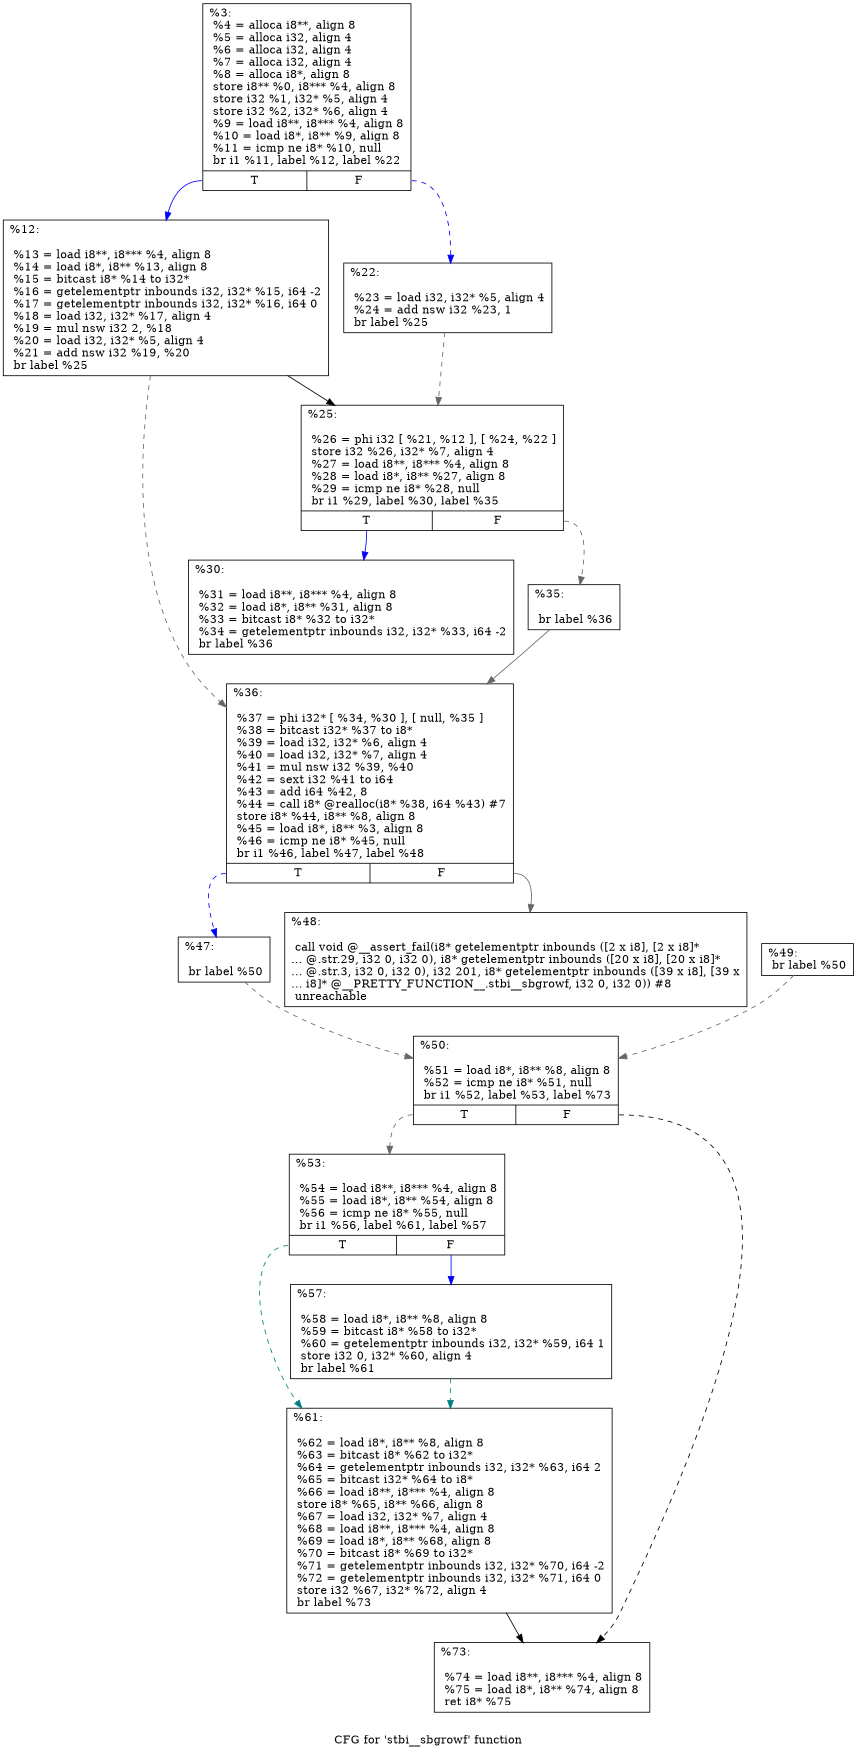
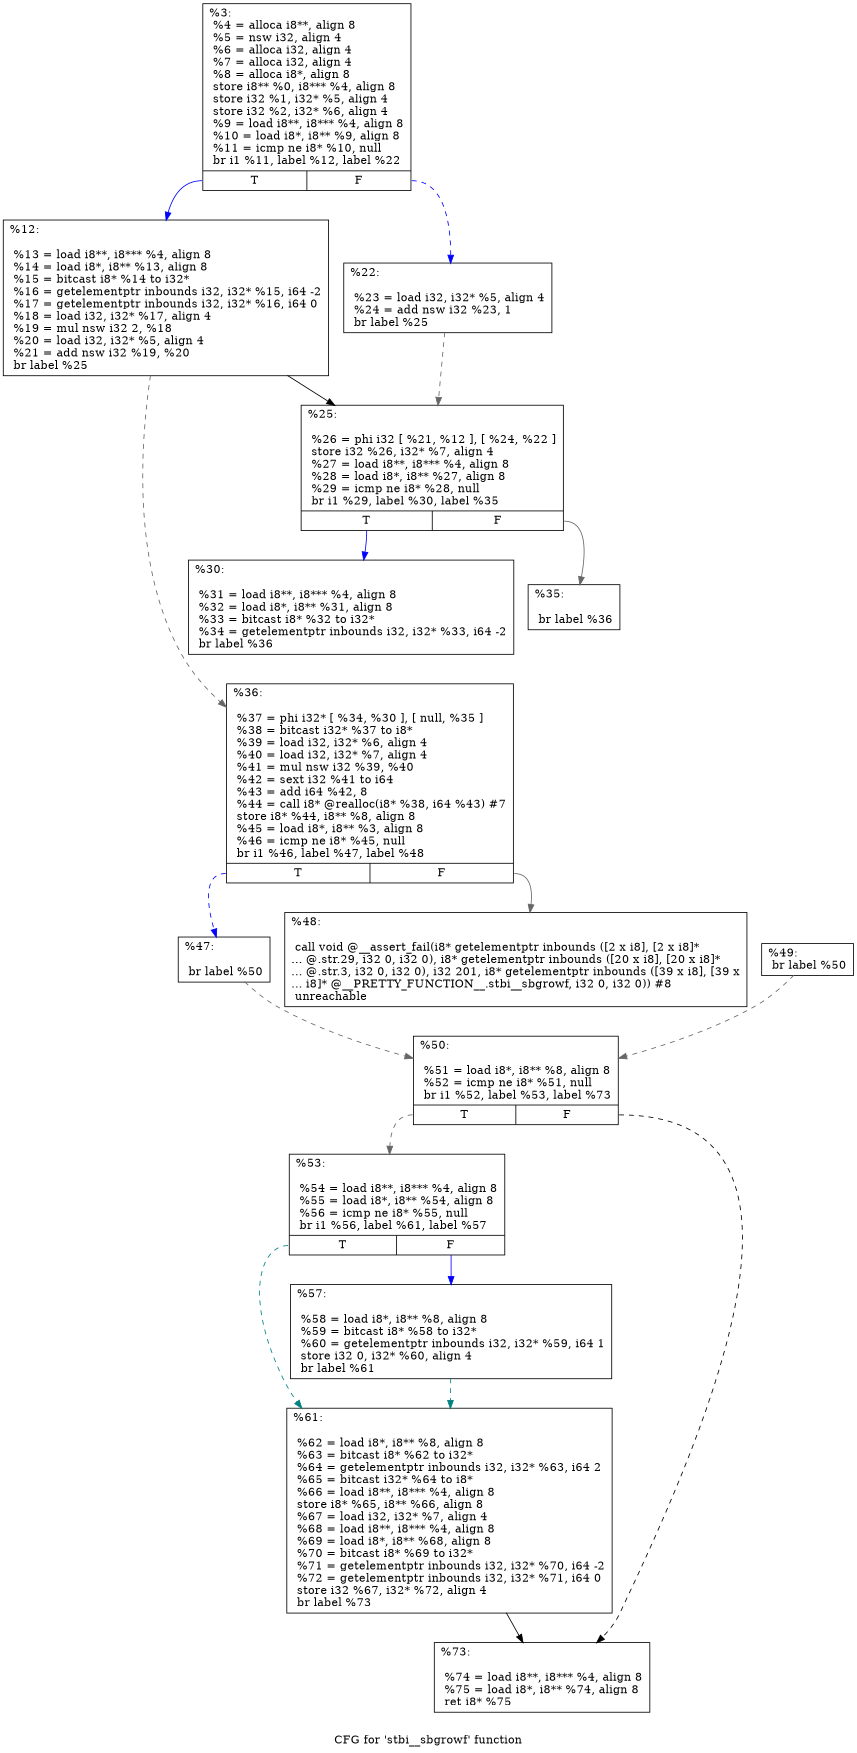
(281, 38) -> (276, 38)
(584, 544) -> (584, 544)
(522, 654) -> none
